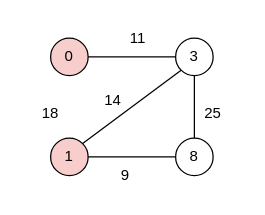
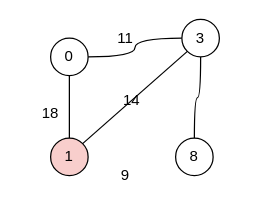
(138, 38) -> (126, 38)
(69, 57) -> (69, 57)
(194, 57) -> (201, 38)
(113, 101) -> (132, 101)
none -> (69, 107)
(213, 113) -> none
(132, 157) -> none
